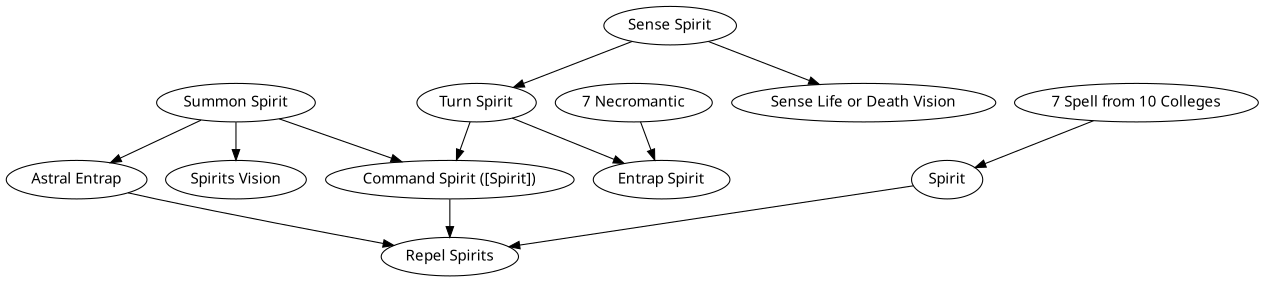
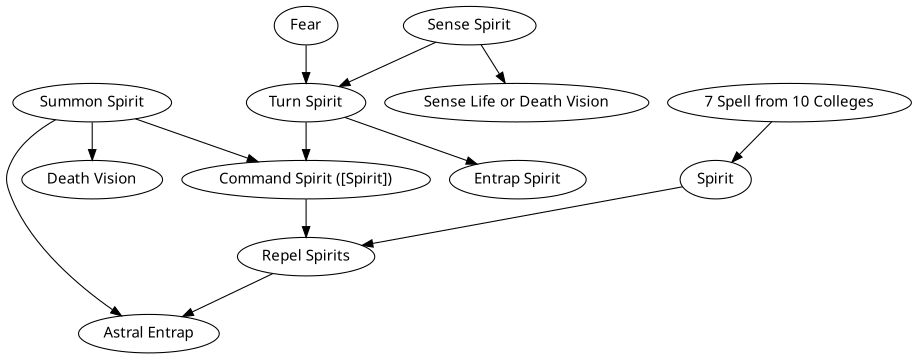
none -> (306, 26)
(634, 103) -> none
(236, 180) -> (92, 180)
(255, 219) -> (232, 293)
